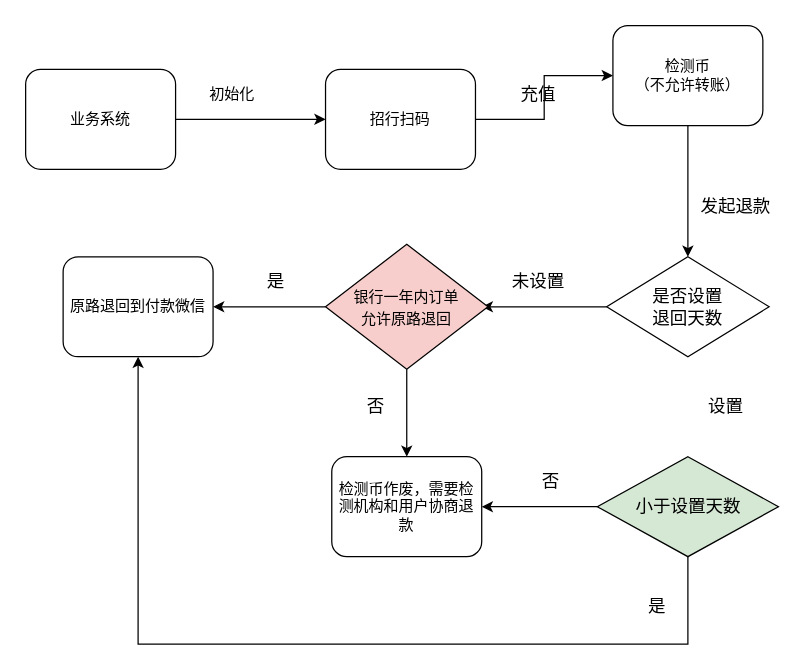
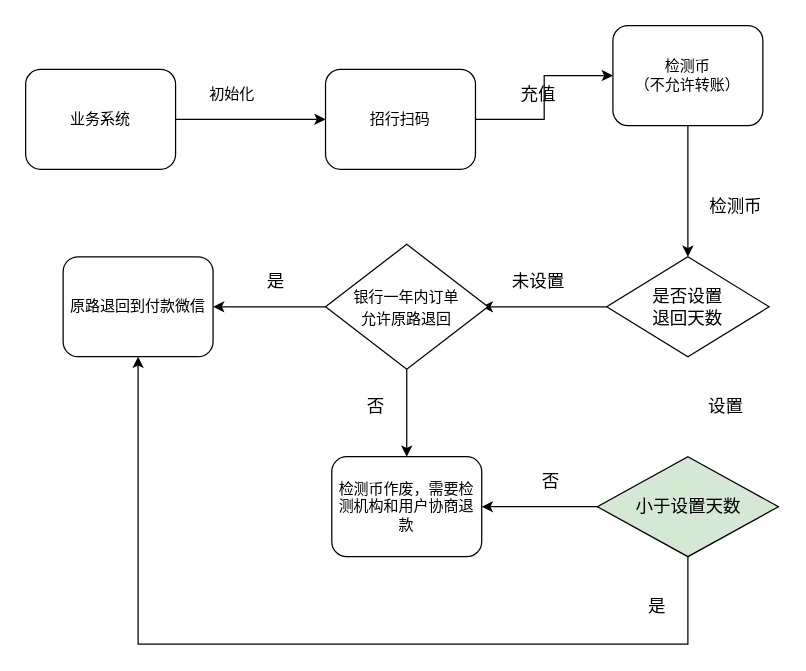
(736, 207) -> (736, 207)
(407, 307) -> (407, 307)
